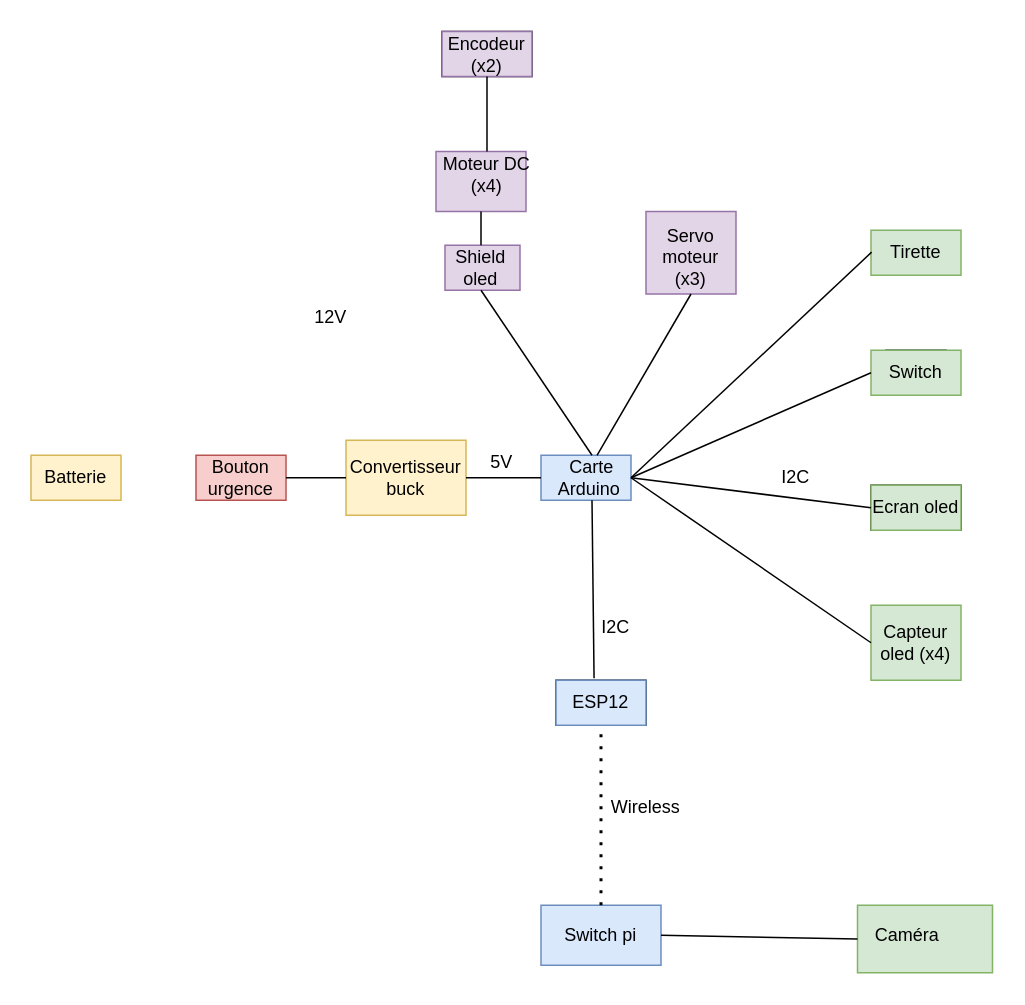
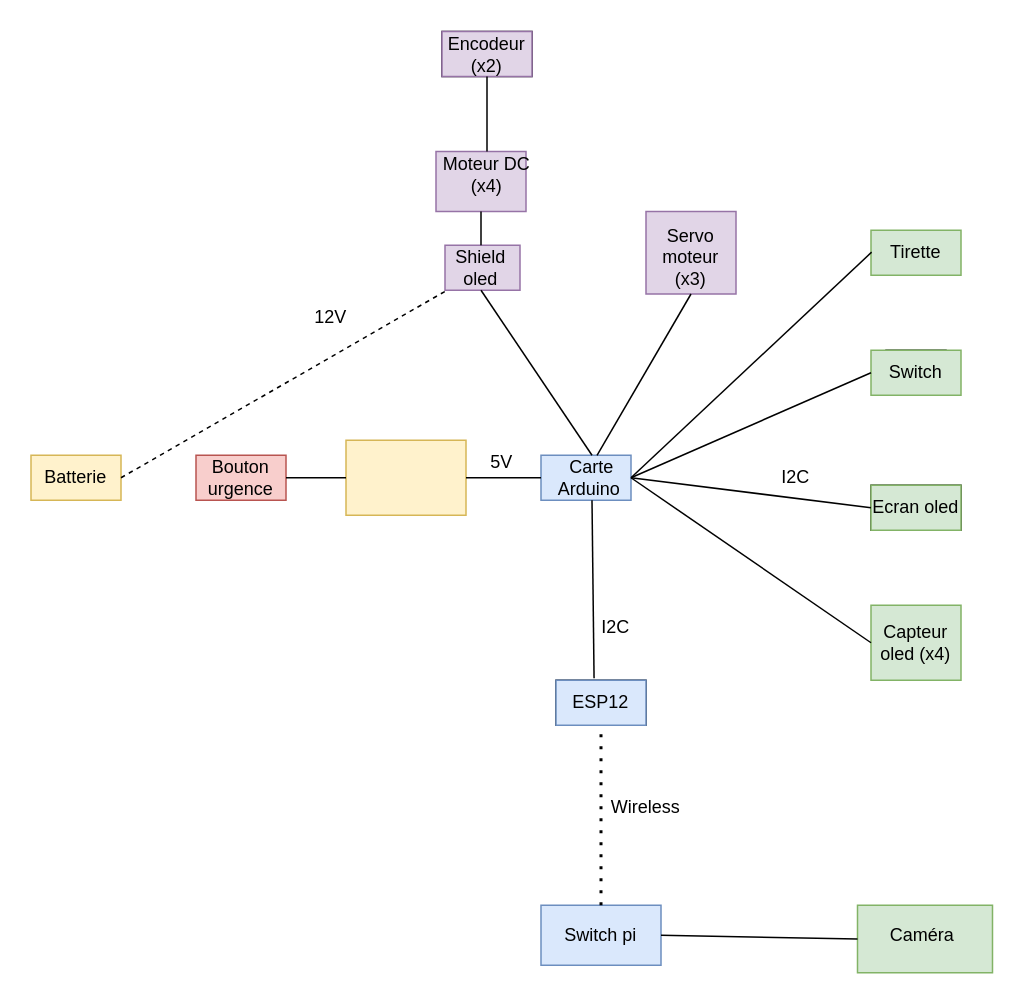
none -> (283, 384)
(406, 478) -> none
(910, 935) -> (925, 935)
